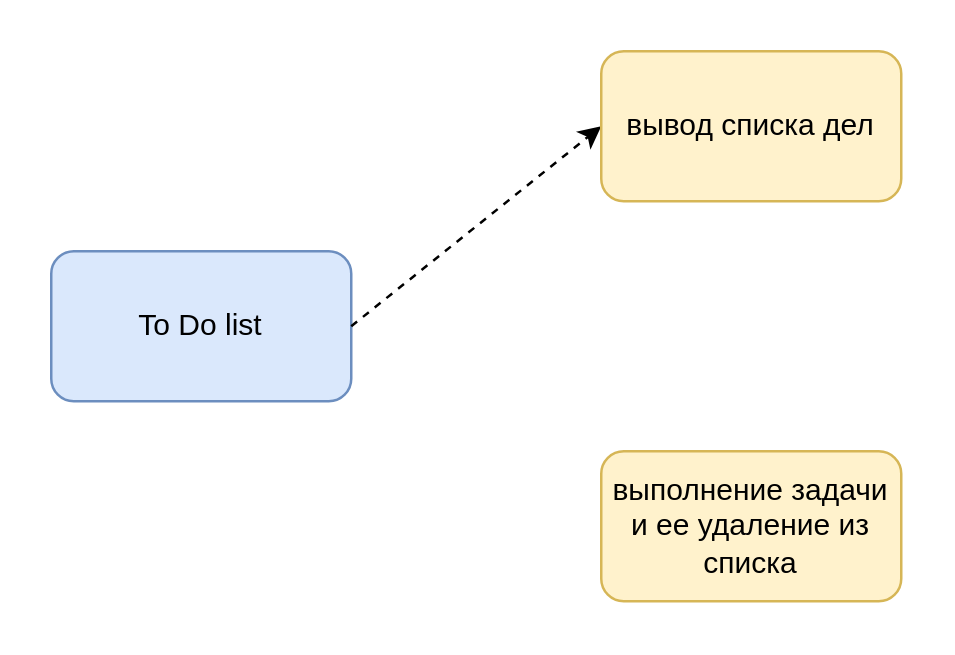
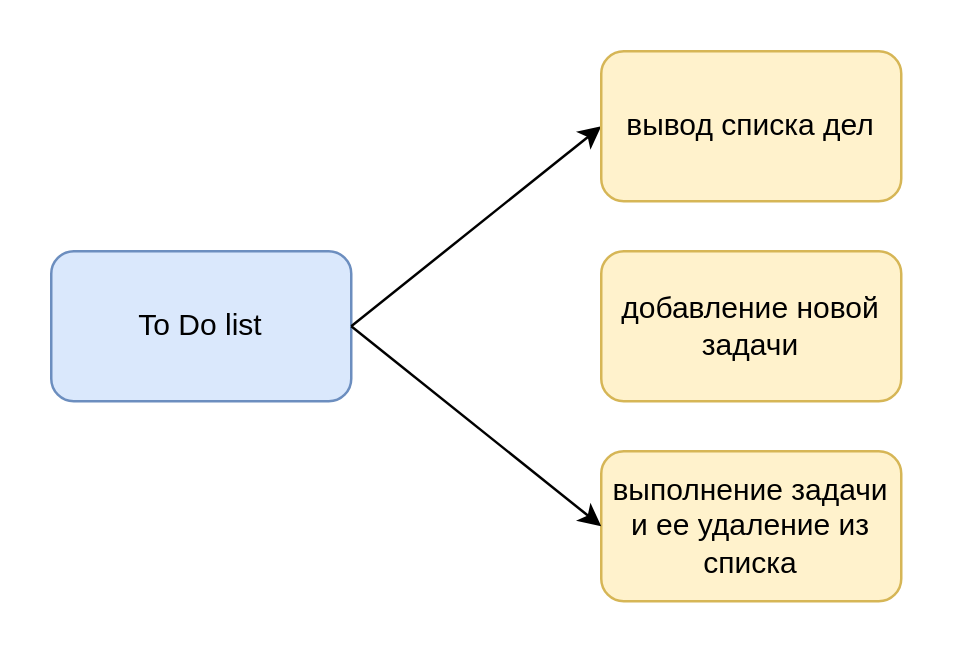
(469, 232) -> (469, 232)
none -> (751, 326)
none -> (472, 423)
